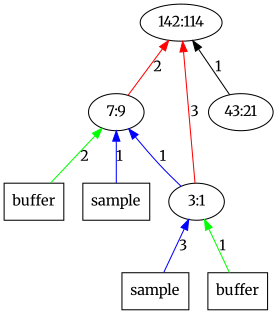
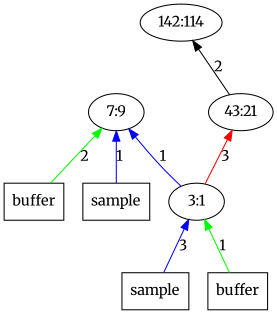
(219, 67) -> (219, 67)
(145, 72) -> none
(189, 118) -> (216, 162)
